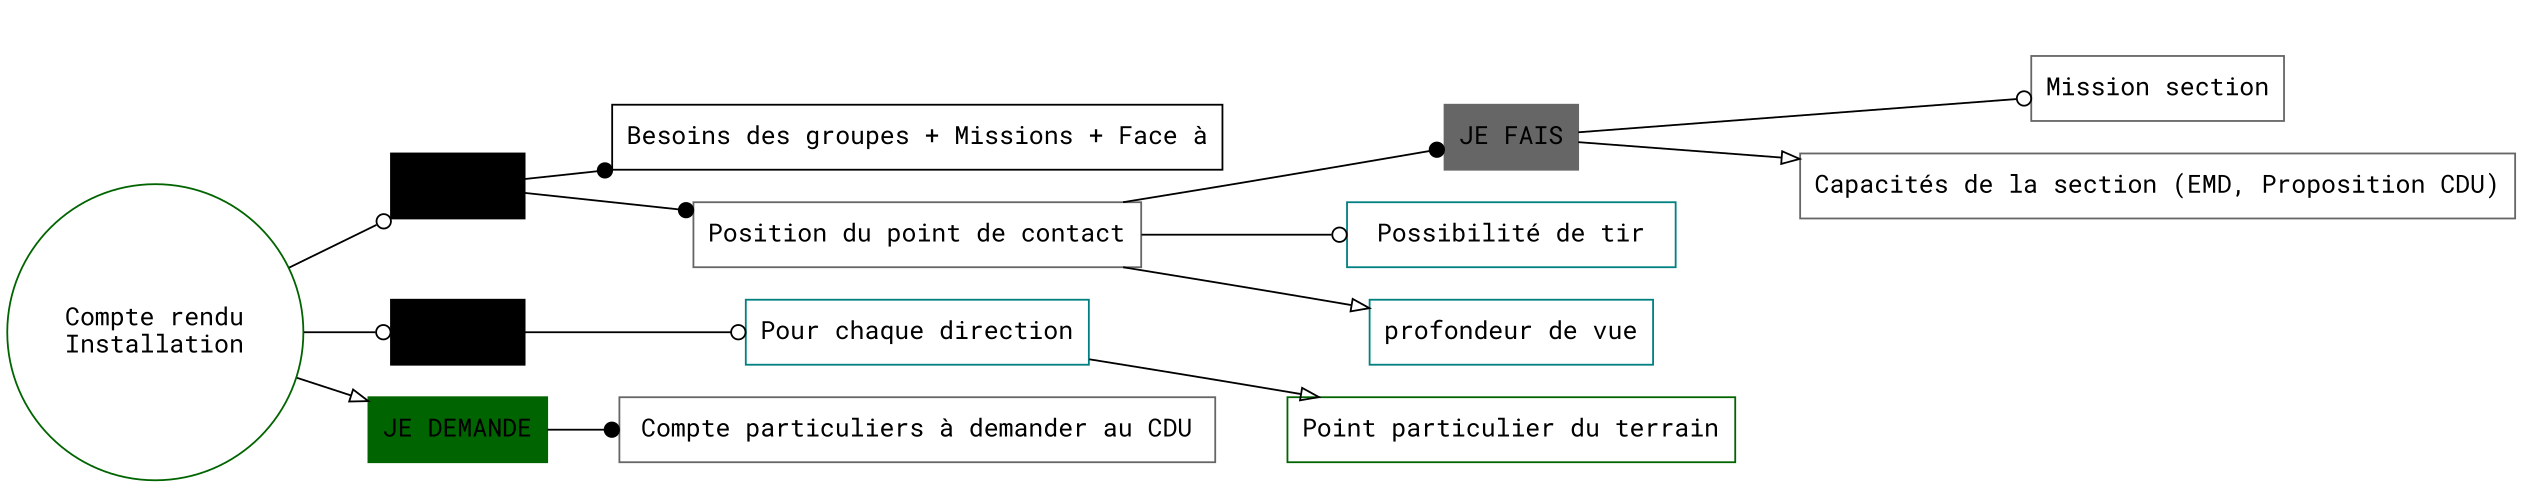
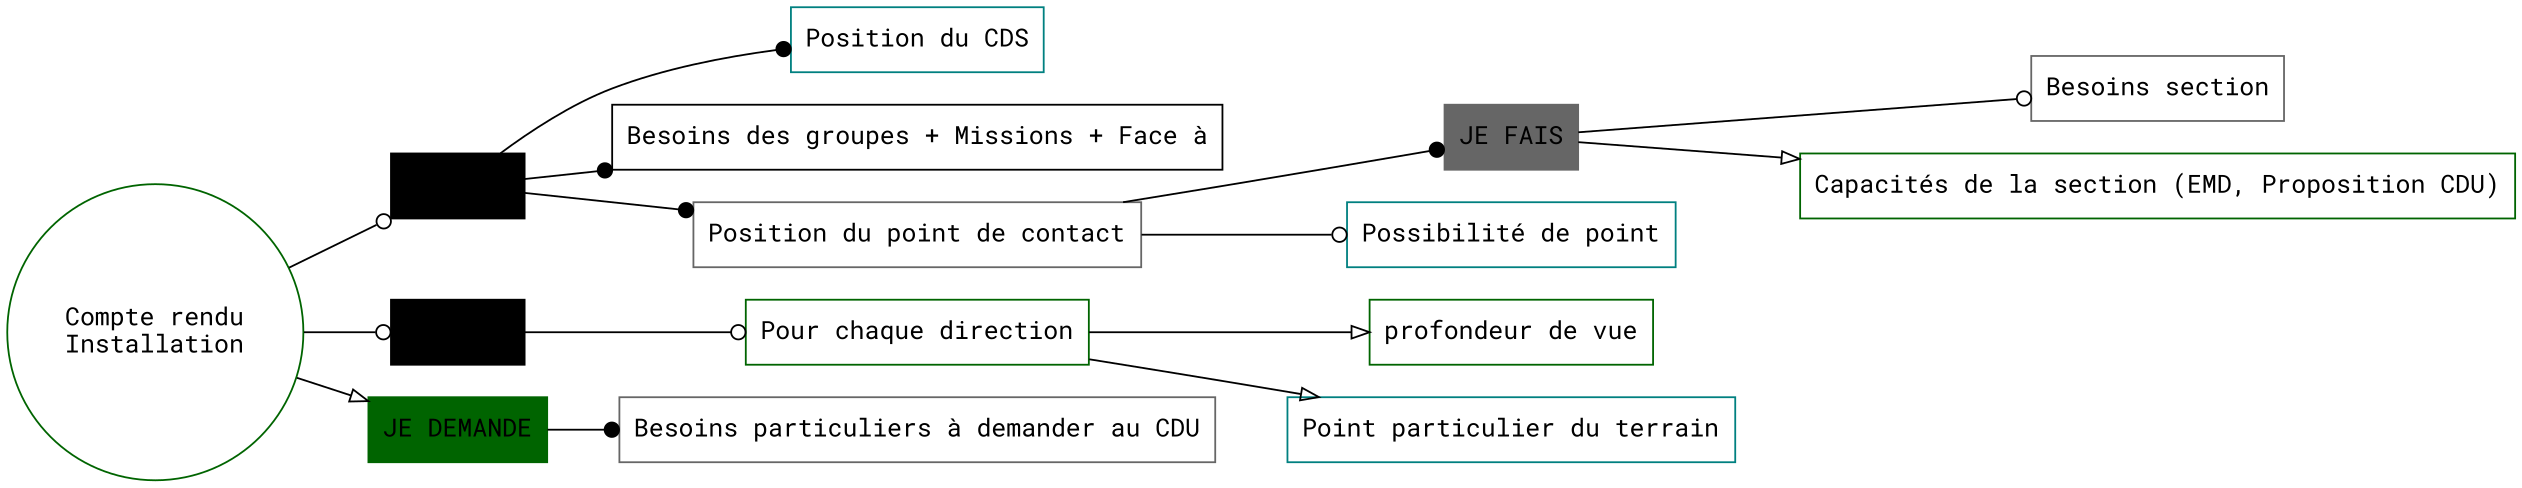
none -> (917, 40)
(2158, 88) -> (2158, 88)
(2158, 186) -> (2158, 186)
(1511, 235) -> (1511, 235)
(1237, 286) -> (1220, 332)
(917, 332) -> (917, 332)
(1511, 332) -> (1511, 332)
(917, 430) -> (917, 430)
(1511, 430) -> (1511, 430)
